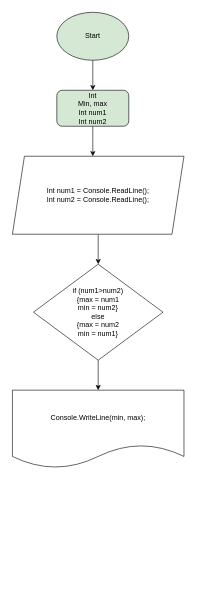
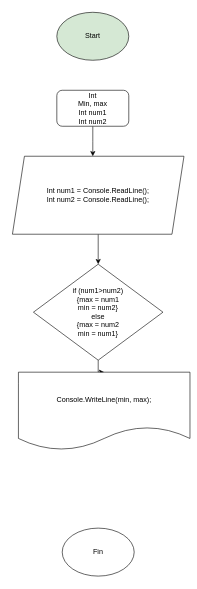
(93, 84) -> none
(93, 108) -> (93, 108)
(98, 429) -> (104, 411)
none -> (98, 552)
